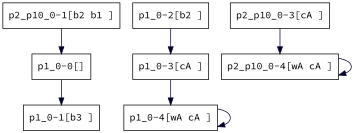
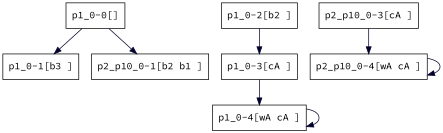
(61, 38) -> (120, 39)
